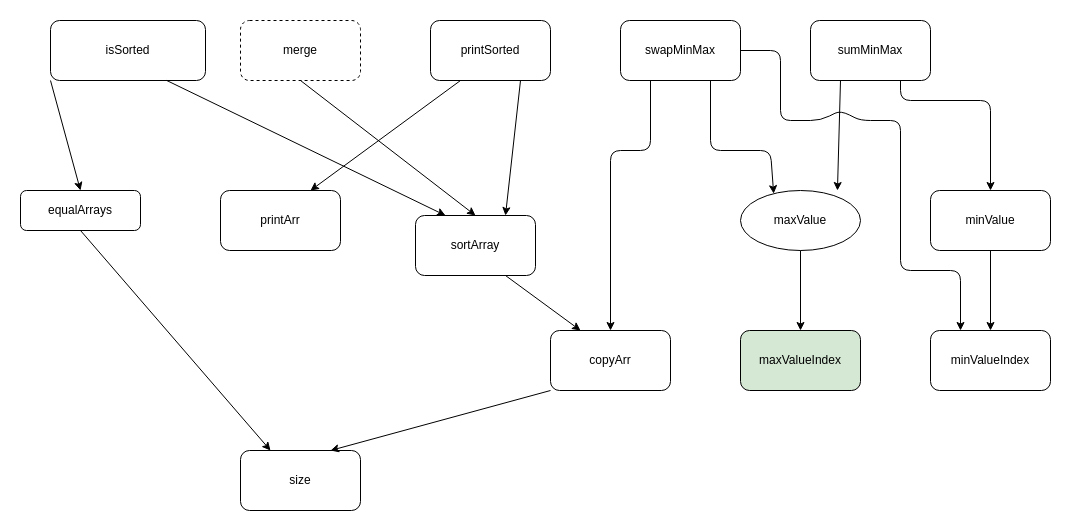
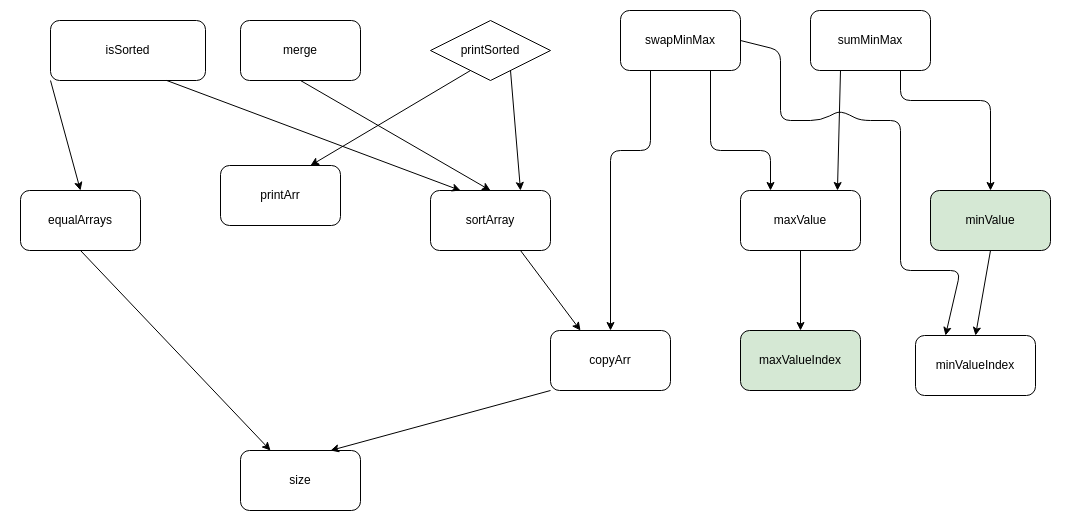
(301, 51) -> (301, 51)
(491, 51) -> (491, 51)
(681, 51) -> (681, 41)
(871, 51) -> (871, 41)
(81, 211) -> (81, 221)
(281, 221) -> (281, 196)
(801, 221) -> (801, 221)
(991, 221) -> (991, 221)
(476, 246) -> (491, 221)
(991, 361) -> (976, 366)
